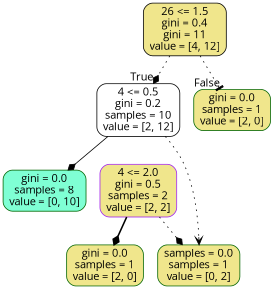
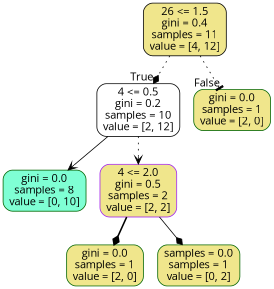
(185, 29) -> (185, 29)
(91, 151) -> (91, 151)
(191, 184) -> (138, 146)
(168, 227) -> (168, 227)
